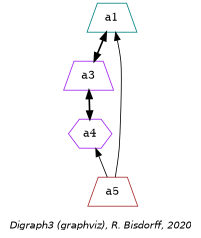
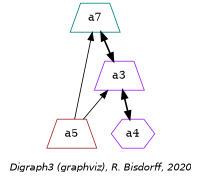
(112, 18) -> (95, 18)
(103, 167) -> (93, 108)
